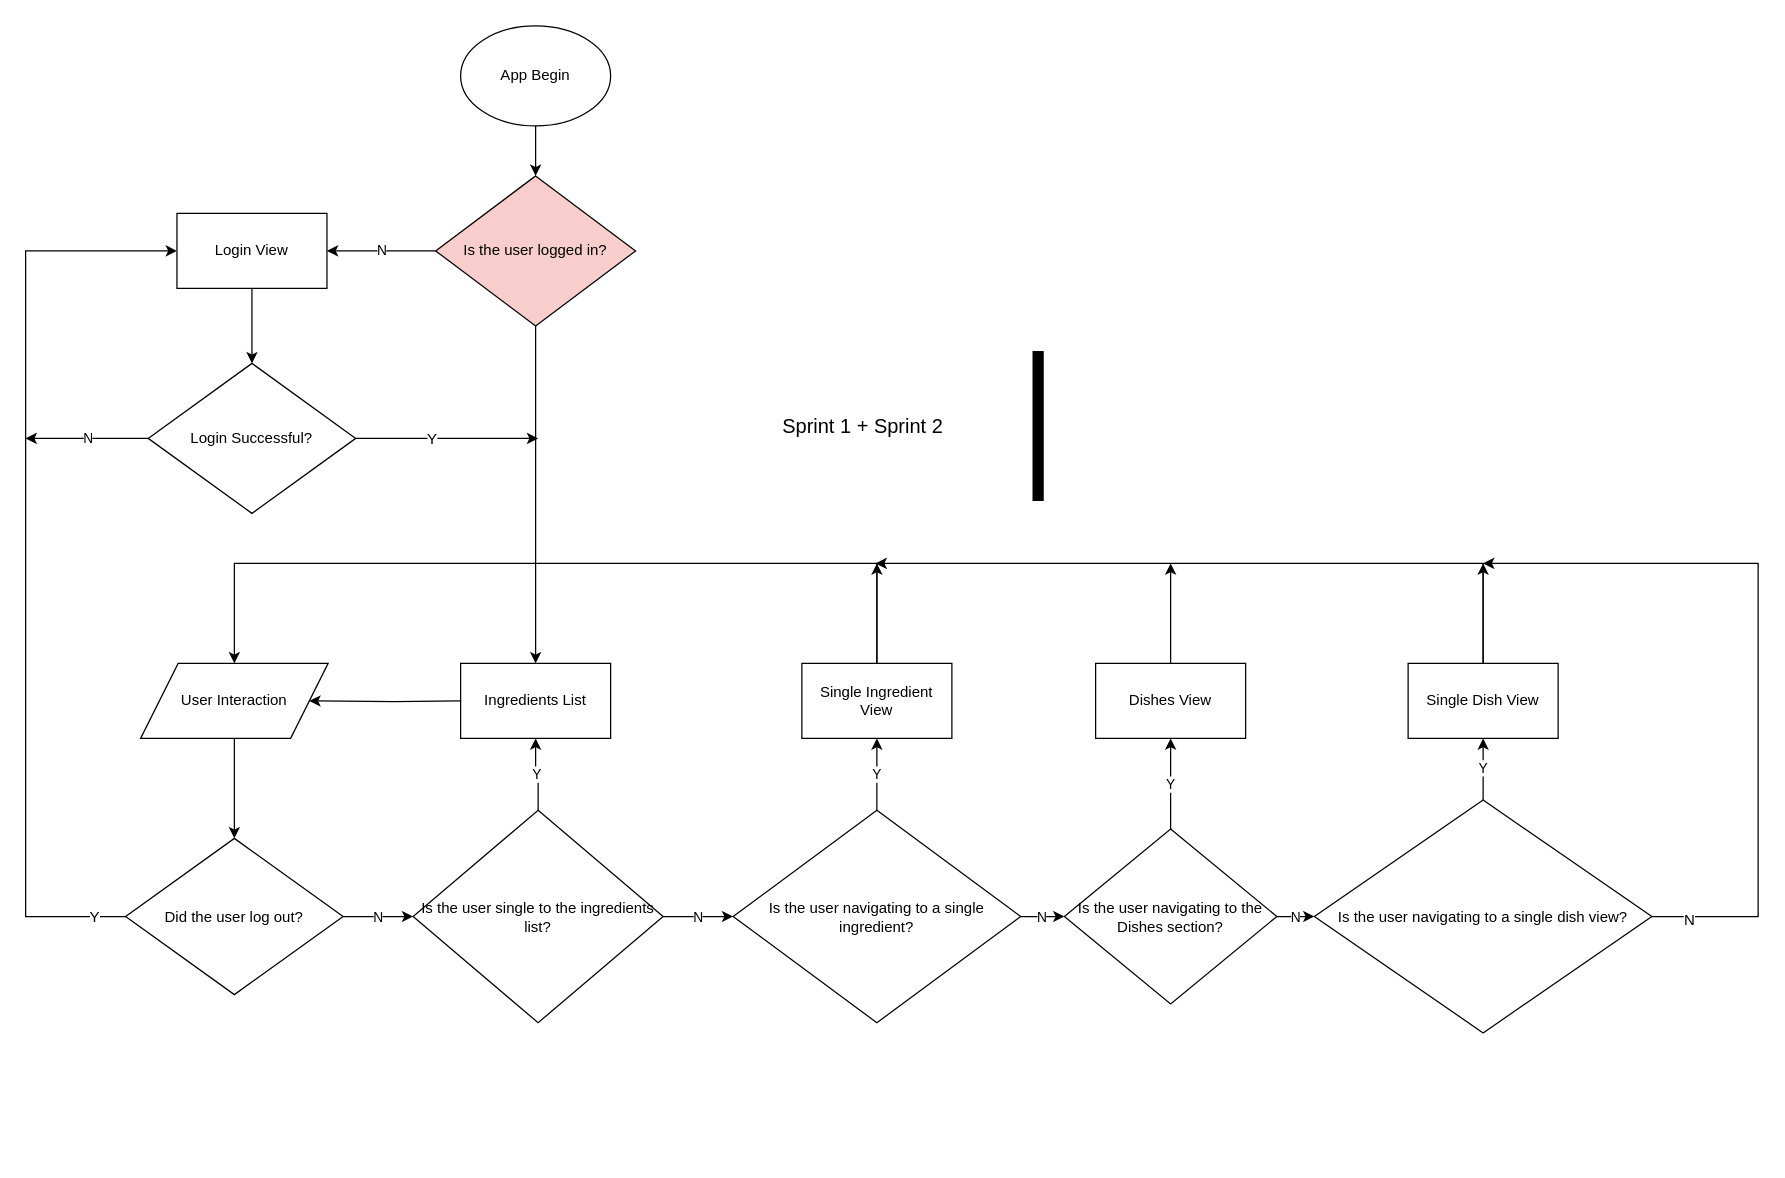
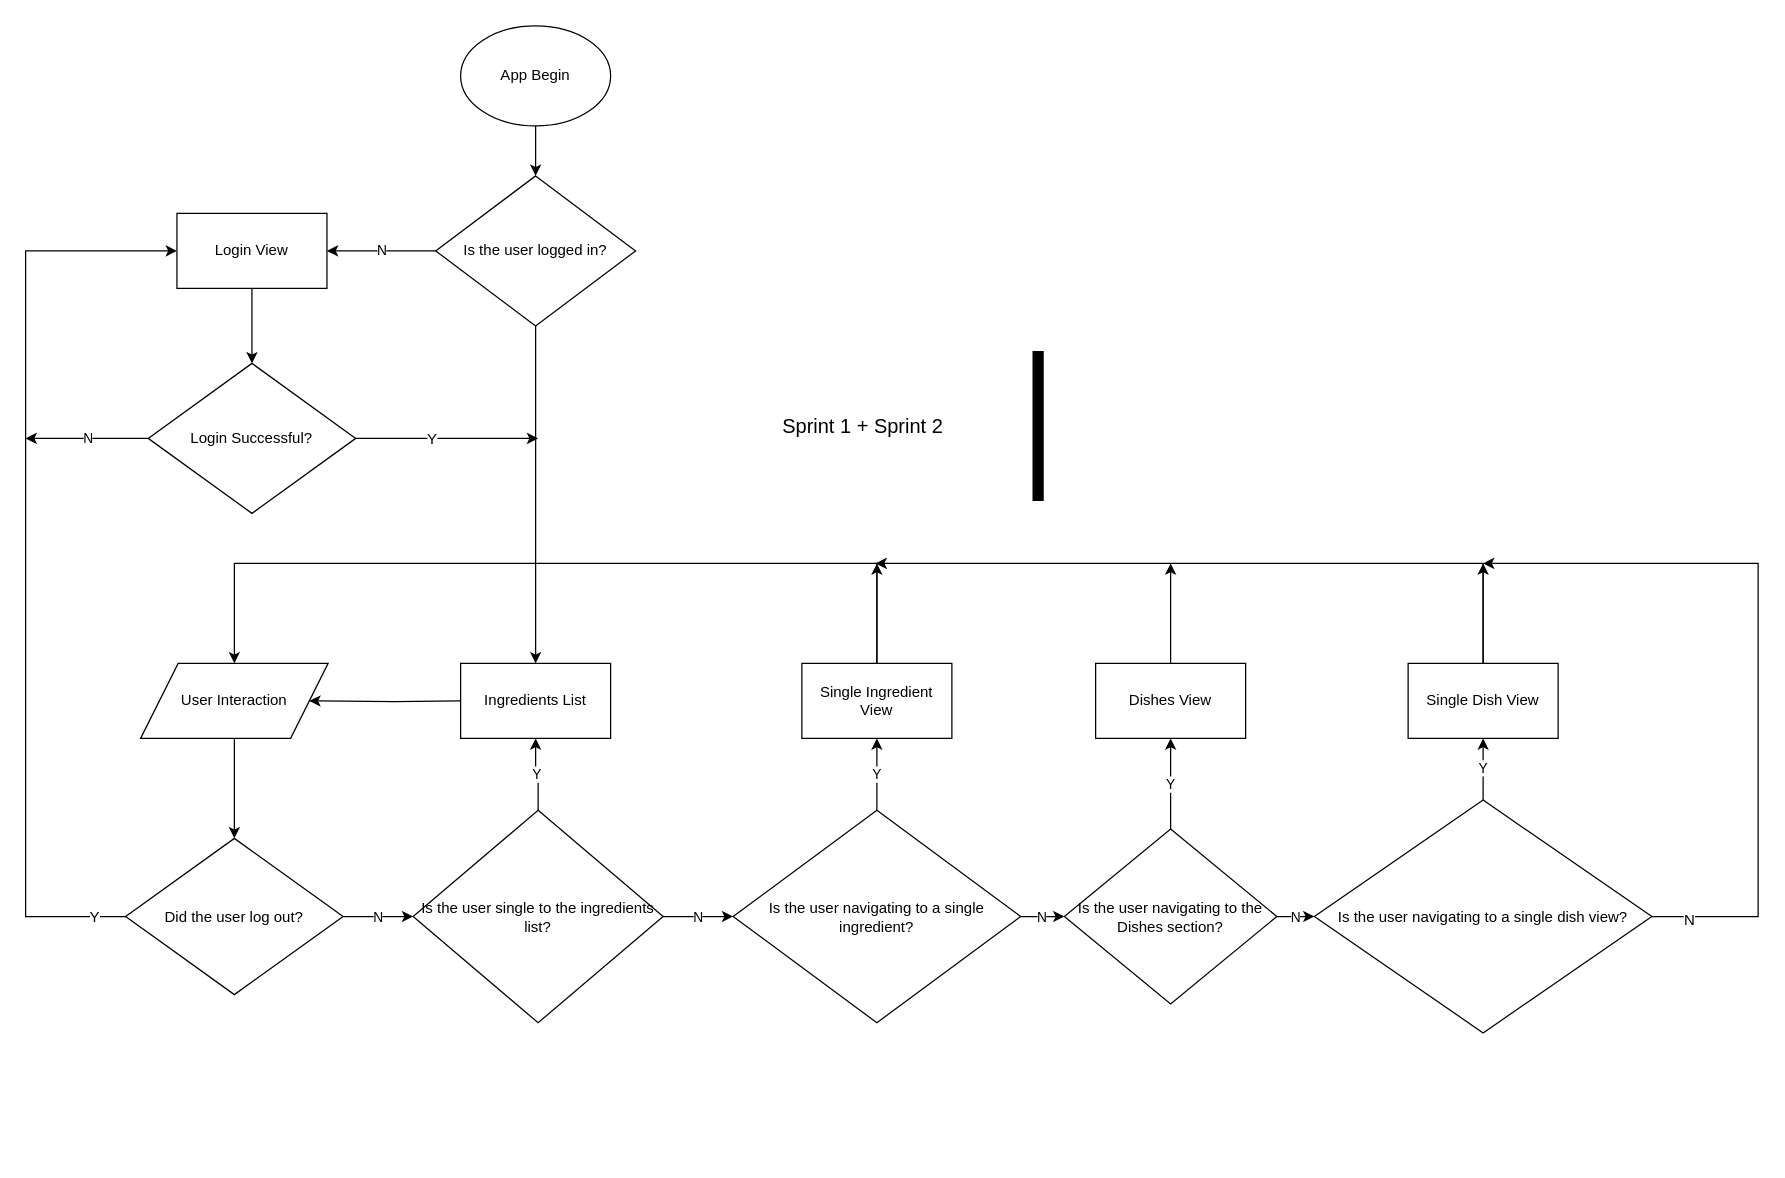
(536, 251) -> (536, 251)
